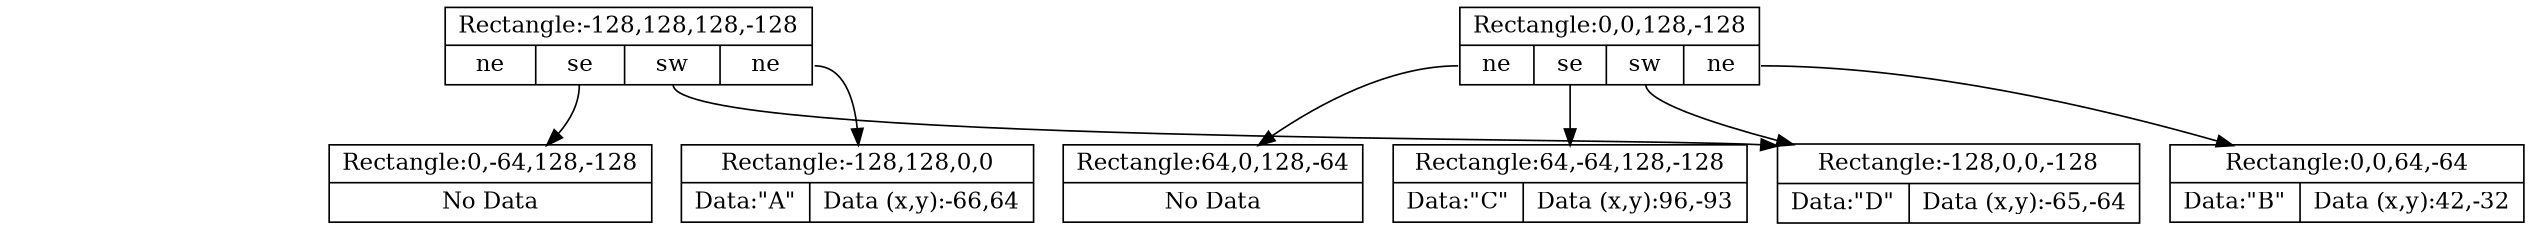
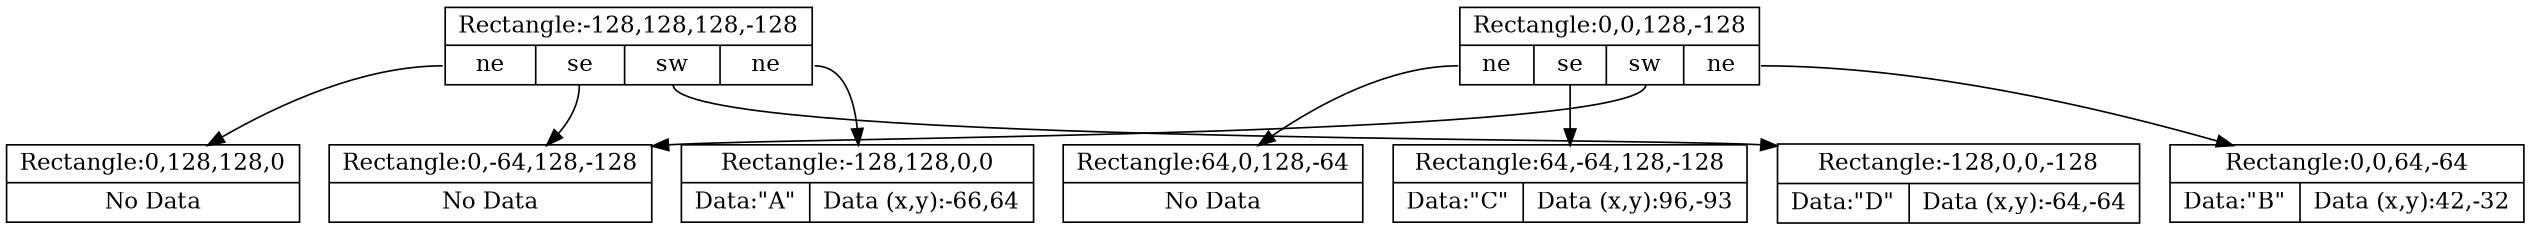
(1708, 120) -> (1332, 126)
none -> (153, 184)
(2024, 202) -> (2024, 202)
